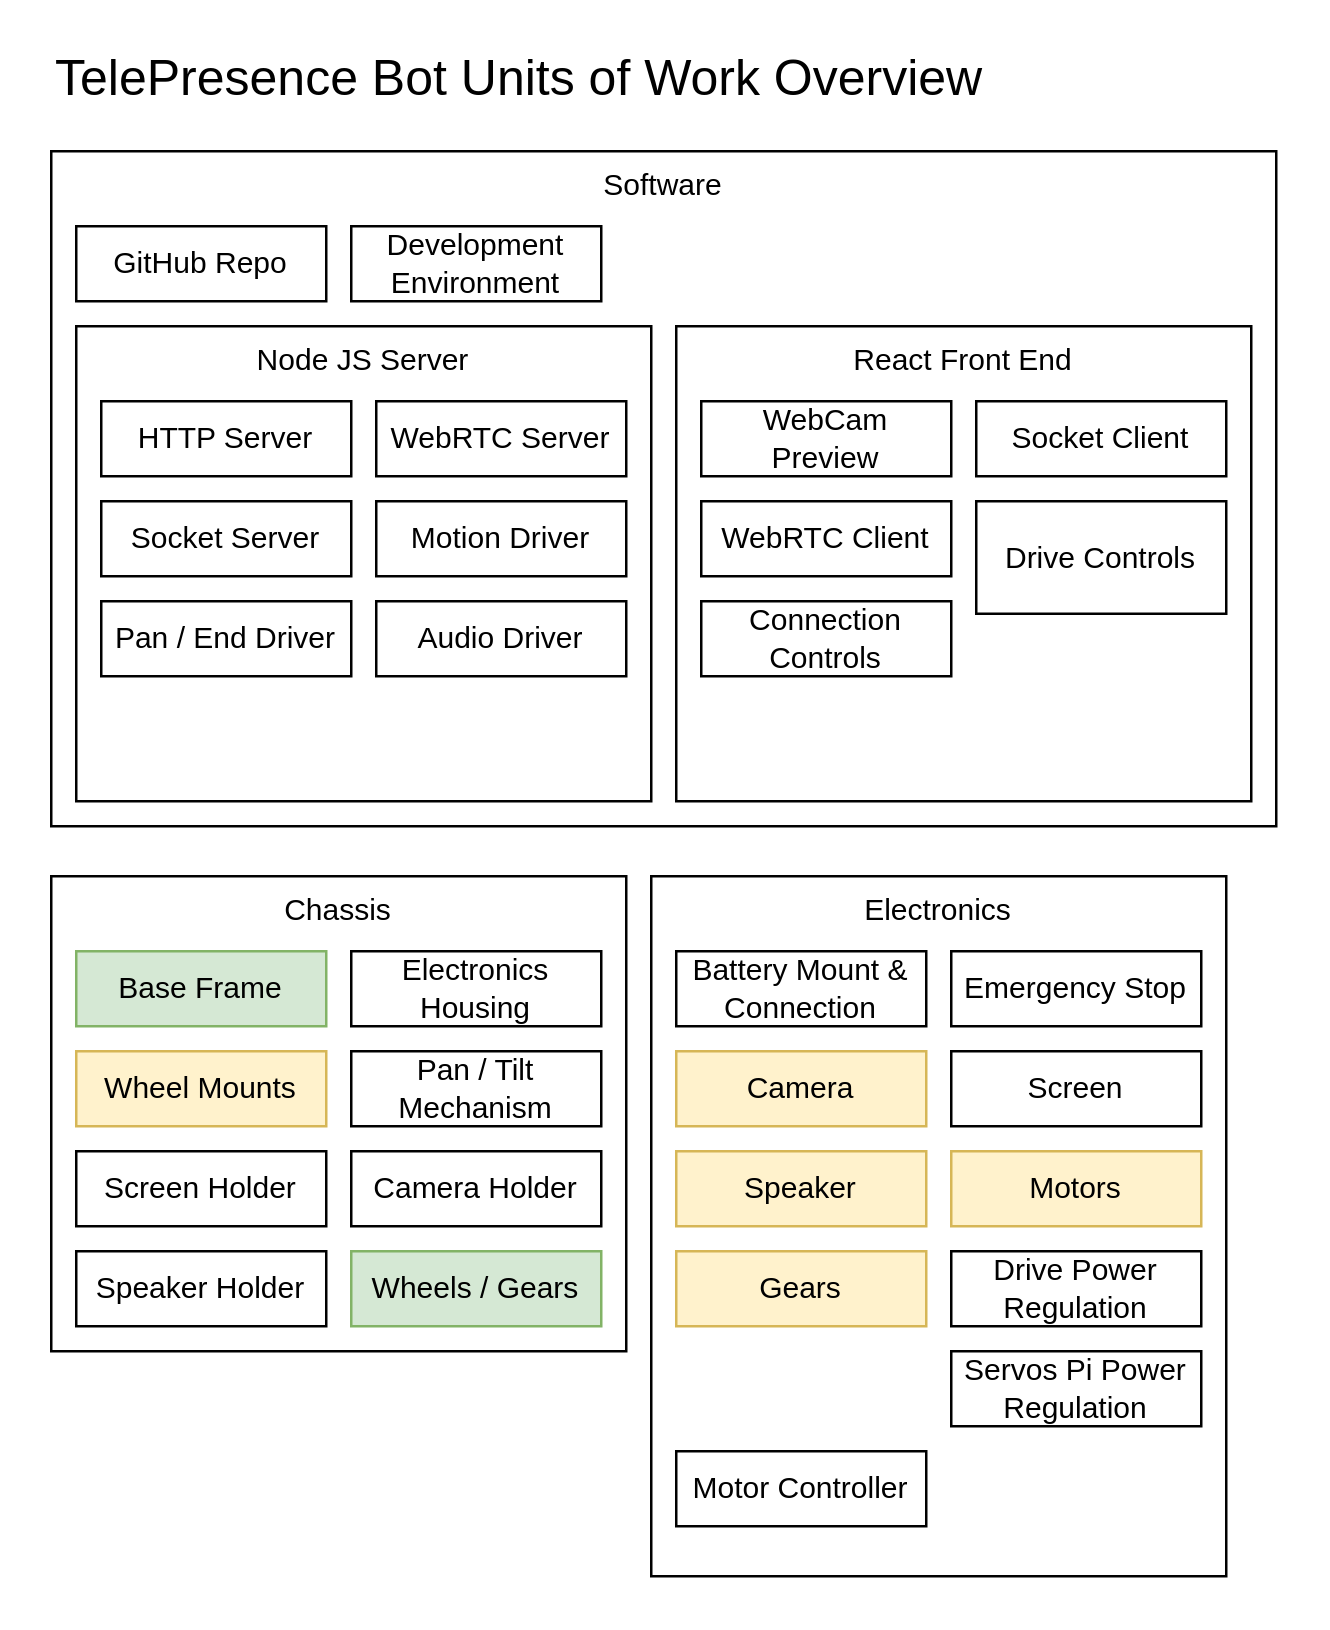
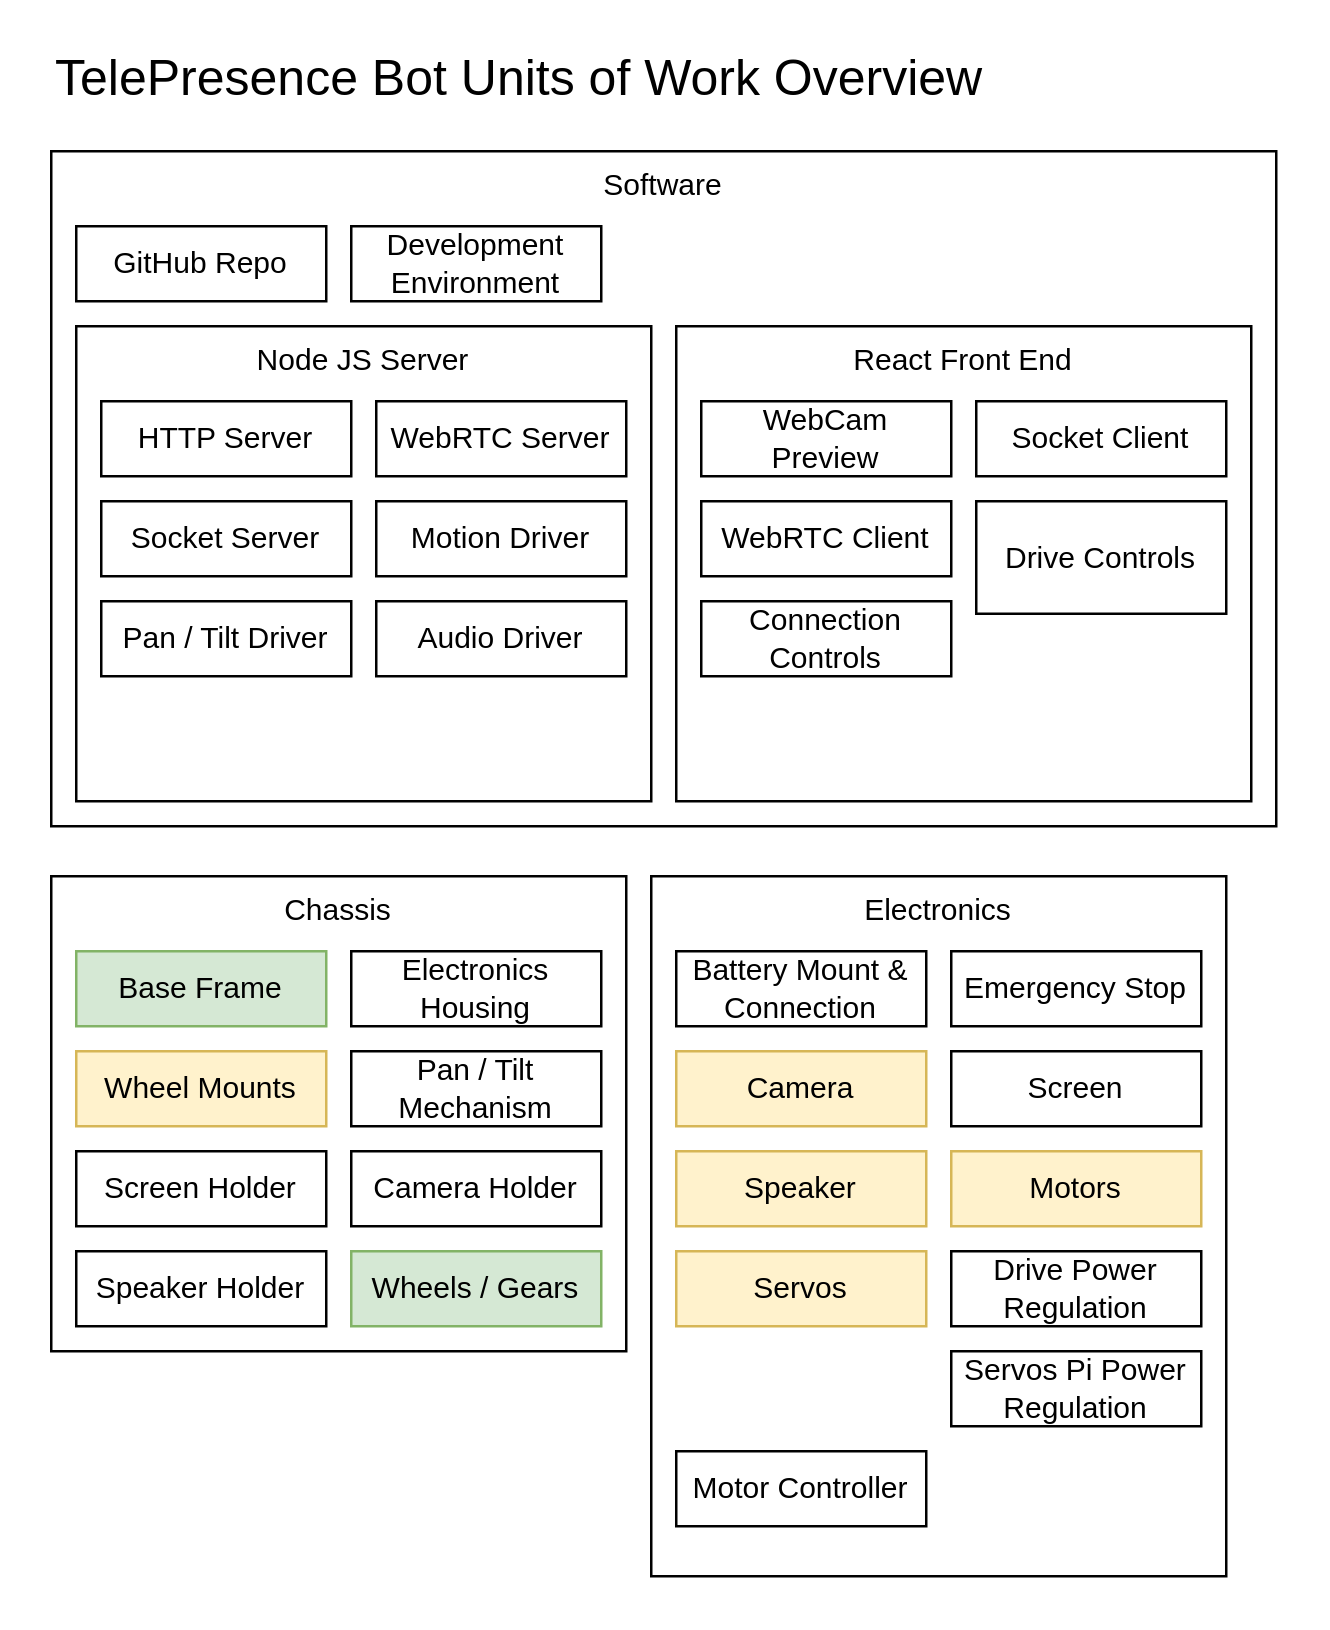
(226, 639) -> (226, 639)
(801, 1289) -> (801, 1289)
